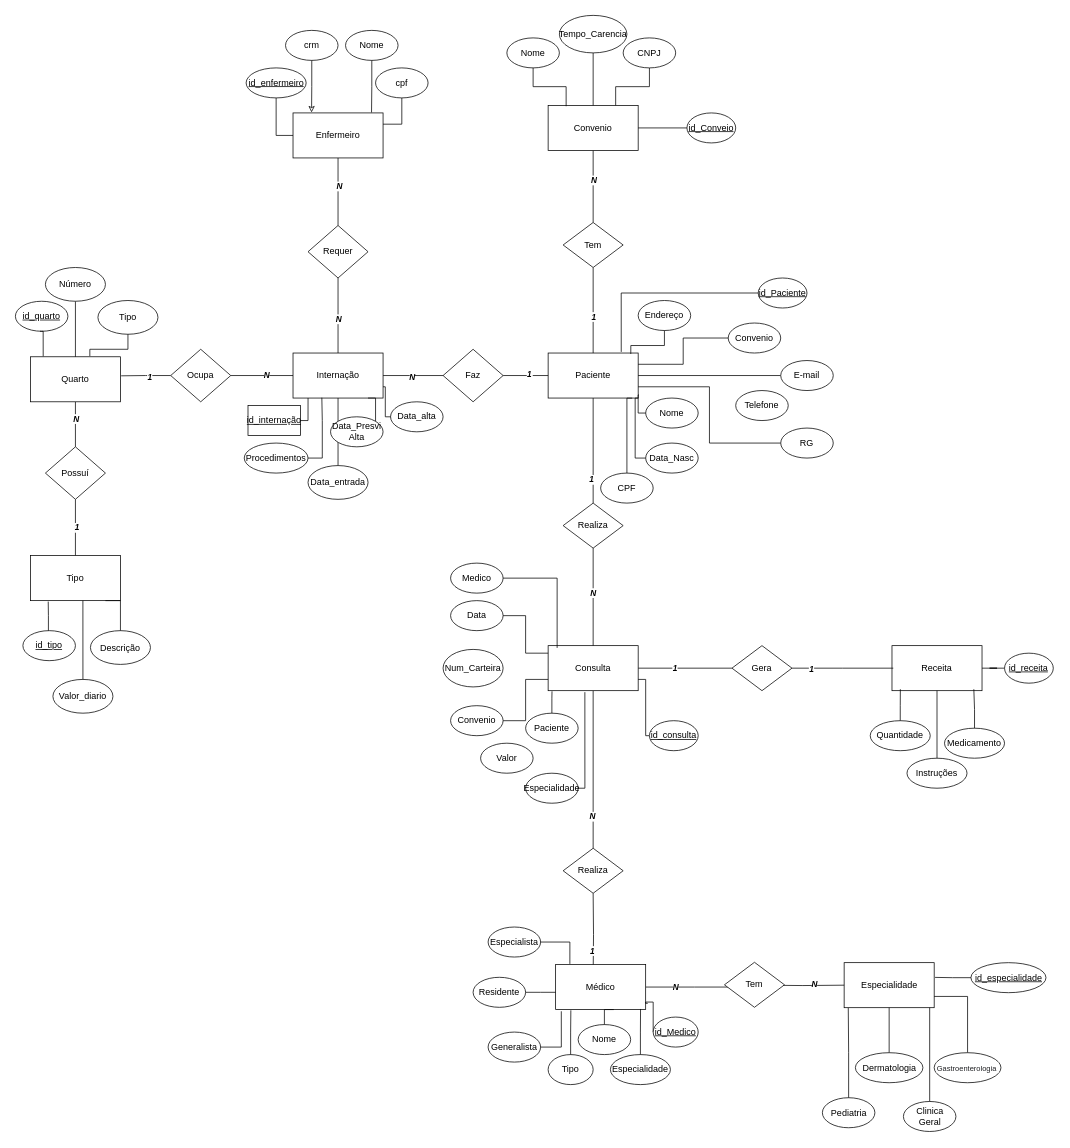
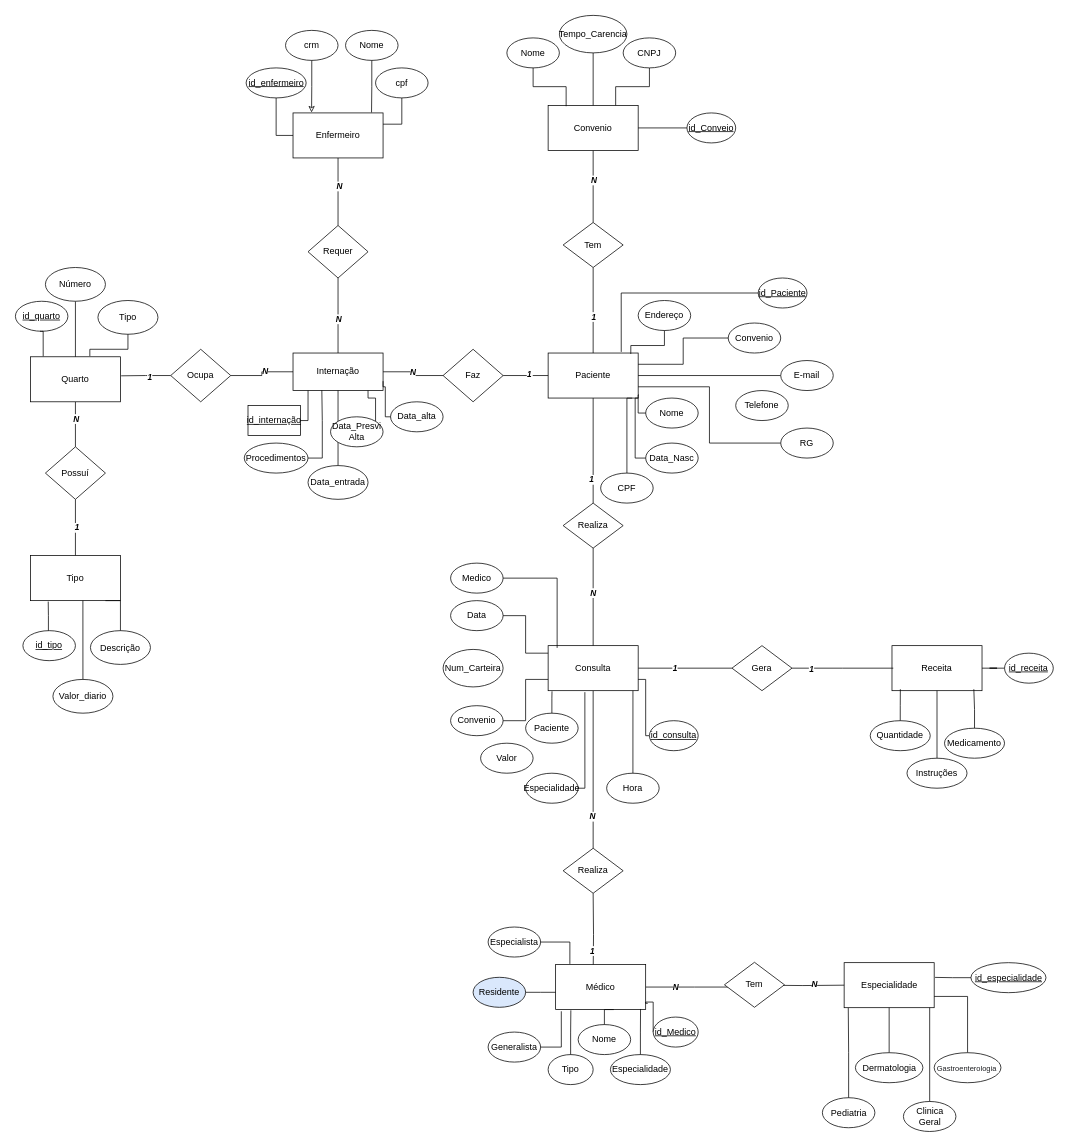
(338, 375) -> (338, 372)
none -> (633, 732)
none -> (633, 788)
(499, 992) -> (499, 992)
